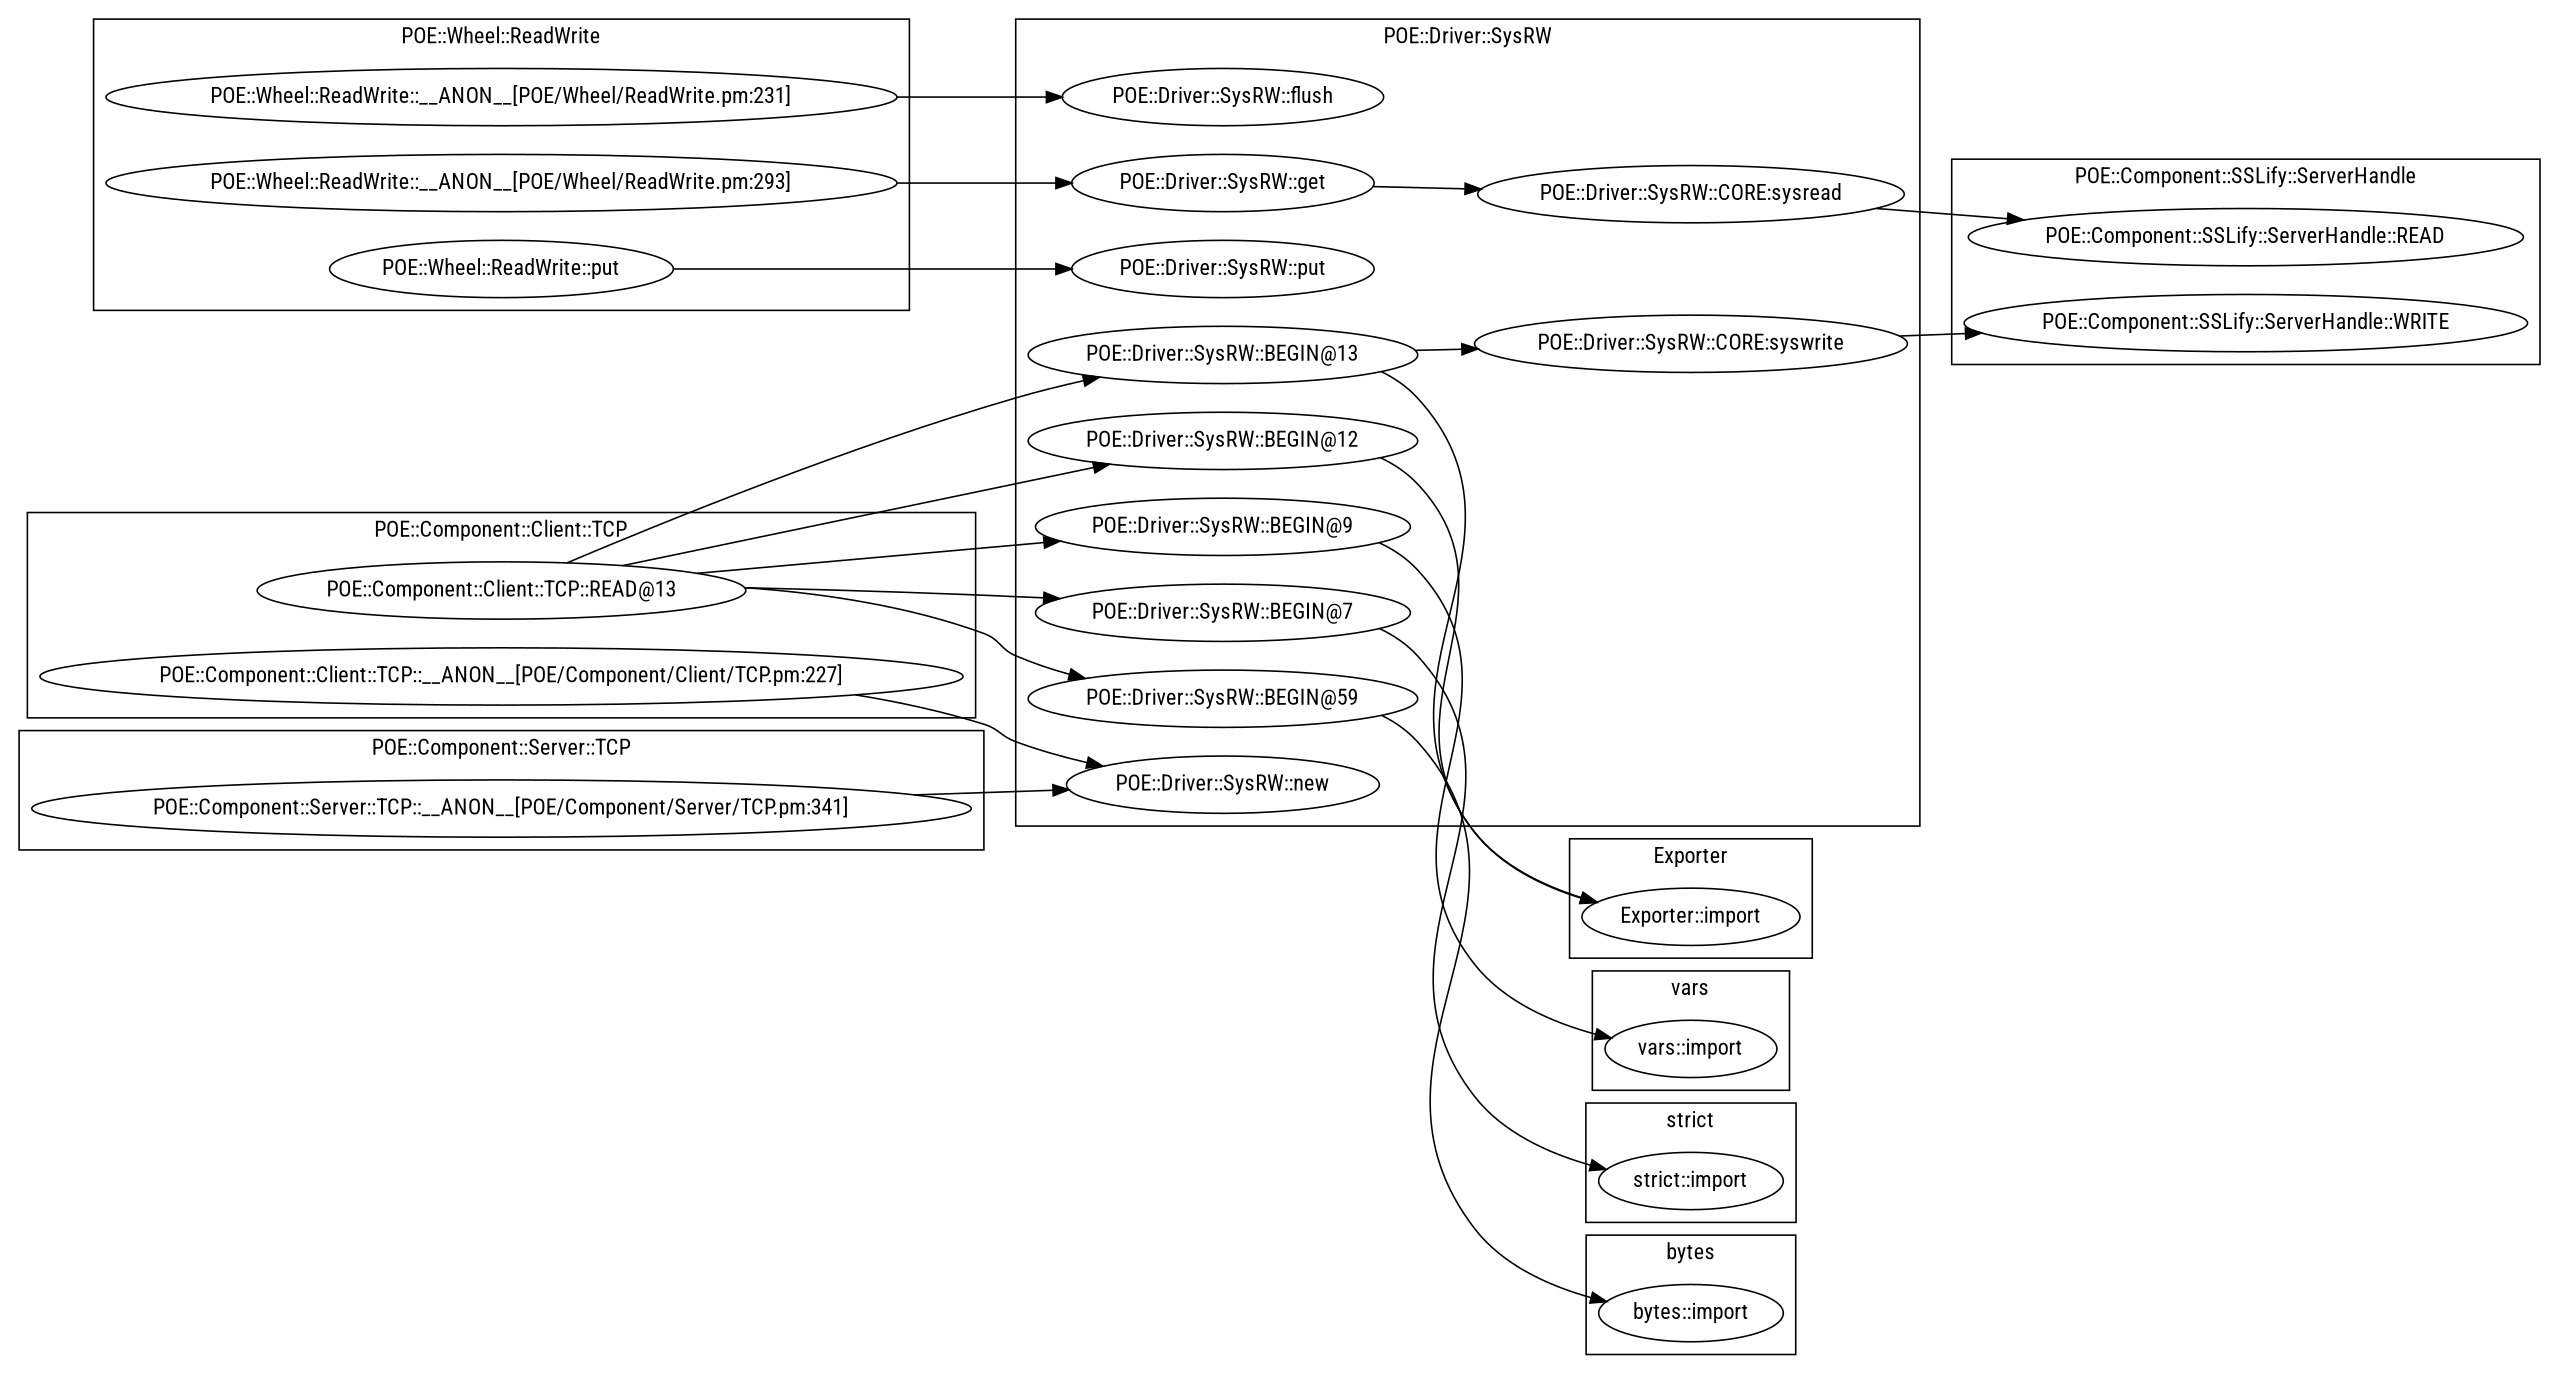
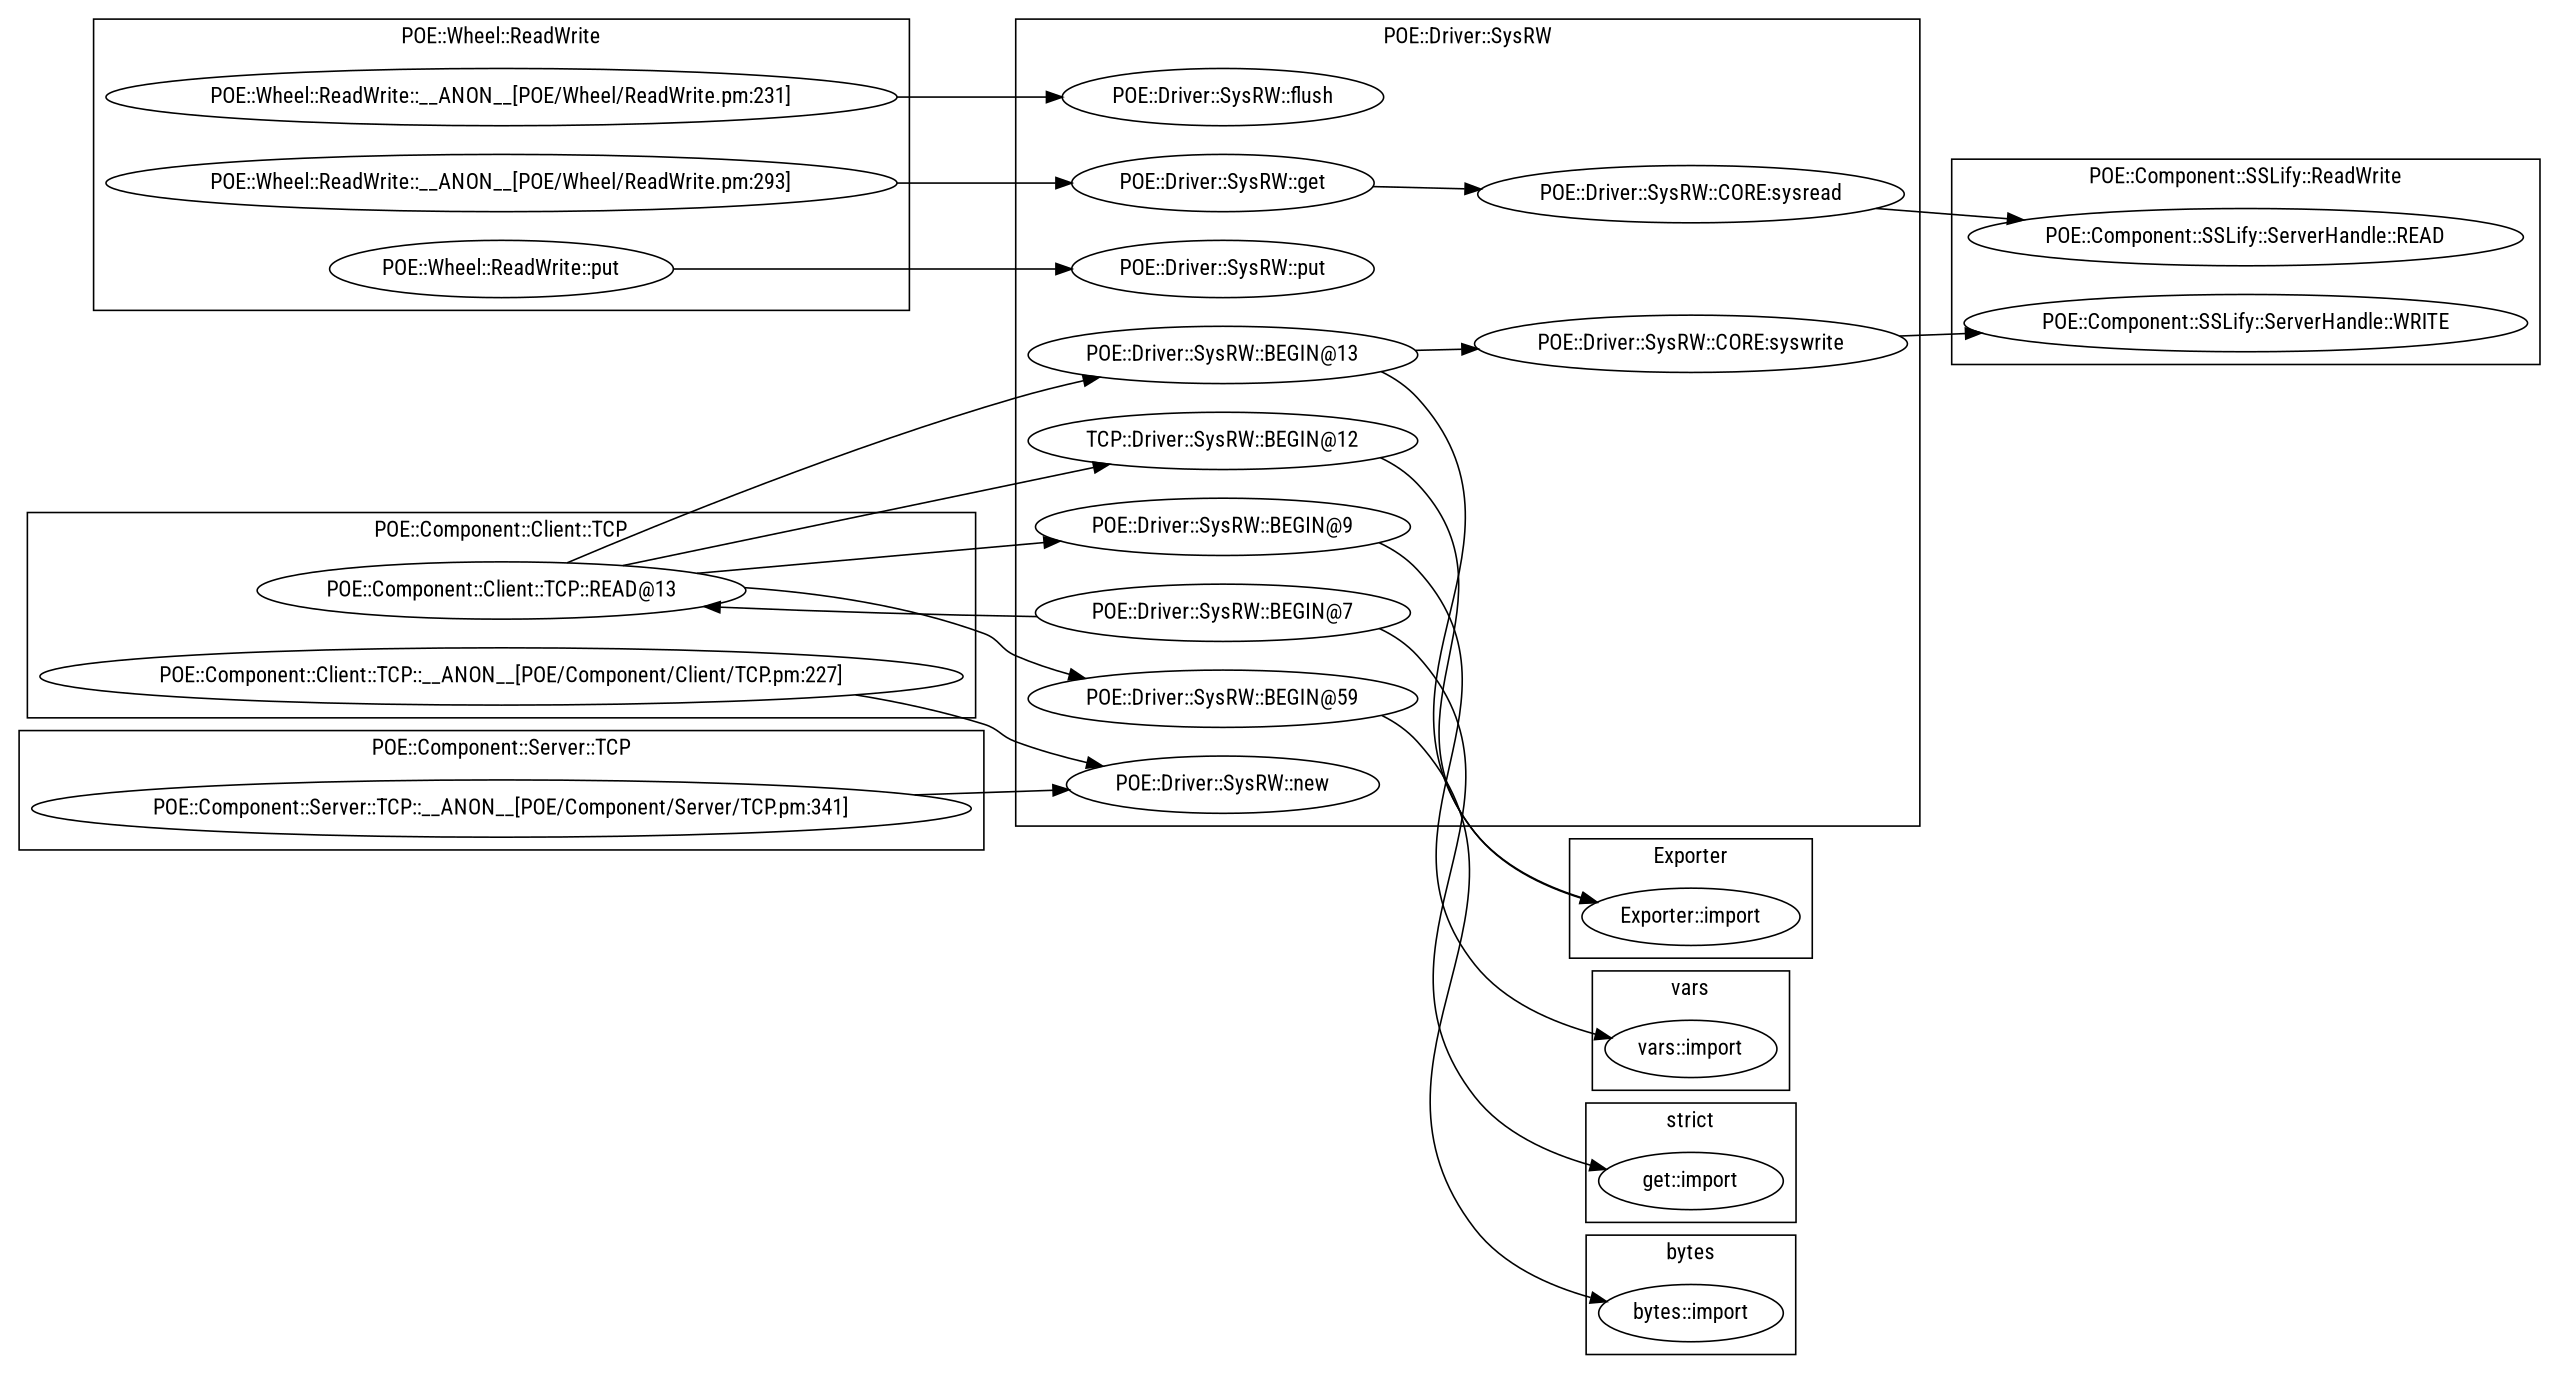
(2246, 177) -> (2246, 177)
(1223, 441) -> (1223, 441)
(894, 592) -> (863, 612)
(1691, 1181) -> (1691, 1181)
